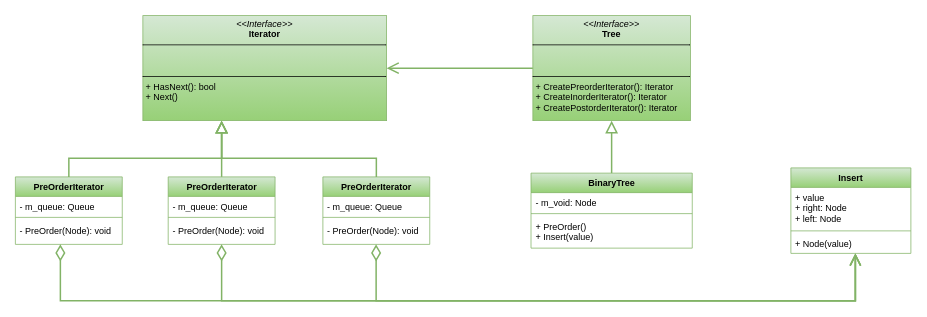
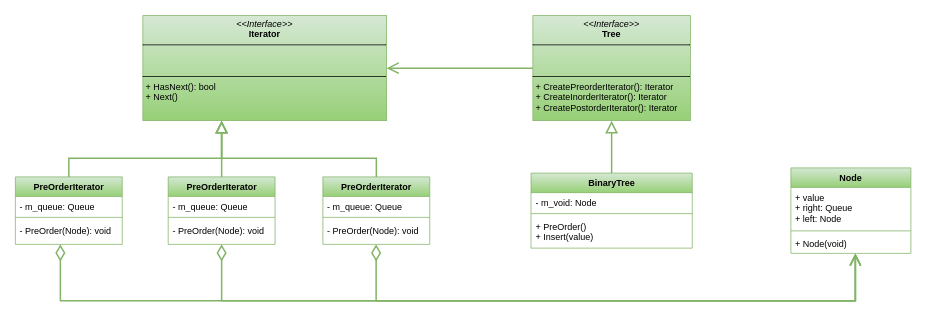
(851, 178) -> (851, 178)
(823, 209) -> (826, 209)
(826, 244) -> (823, 244)
